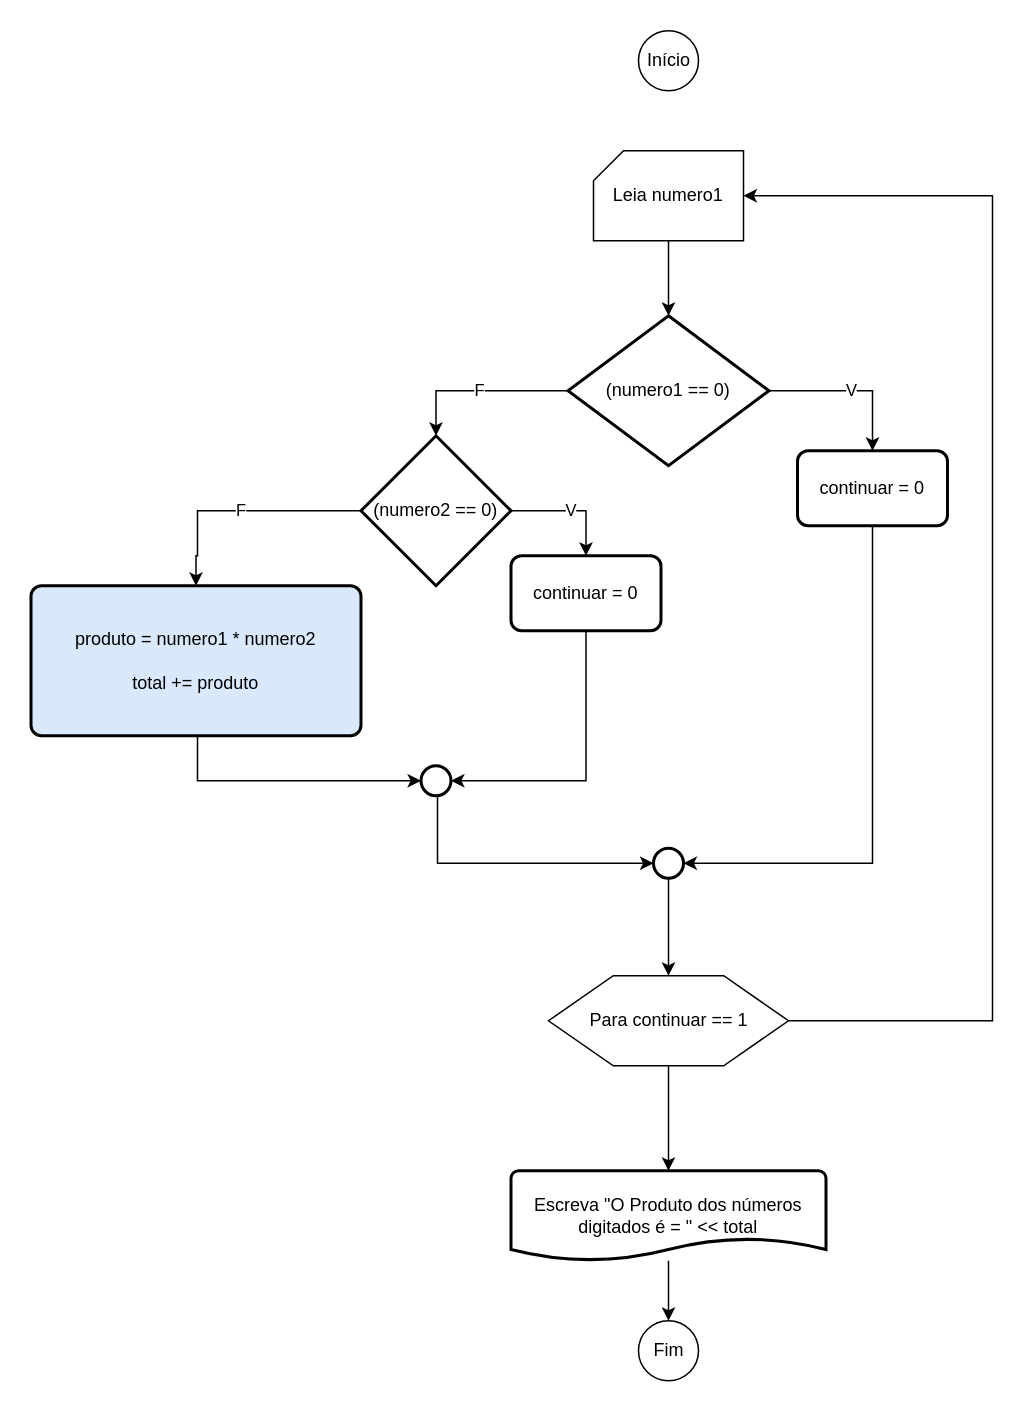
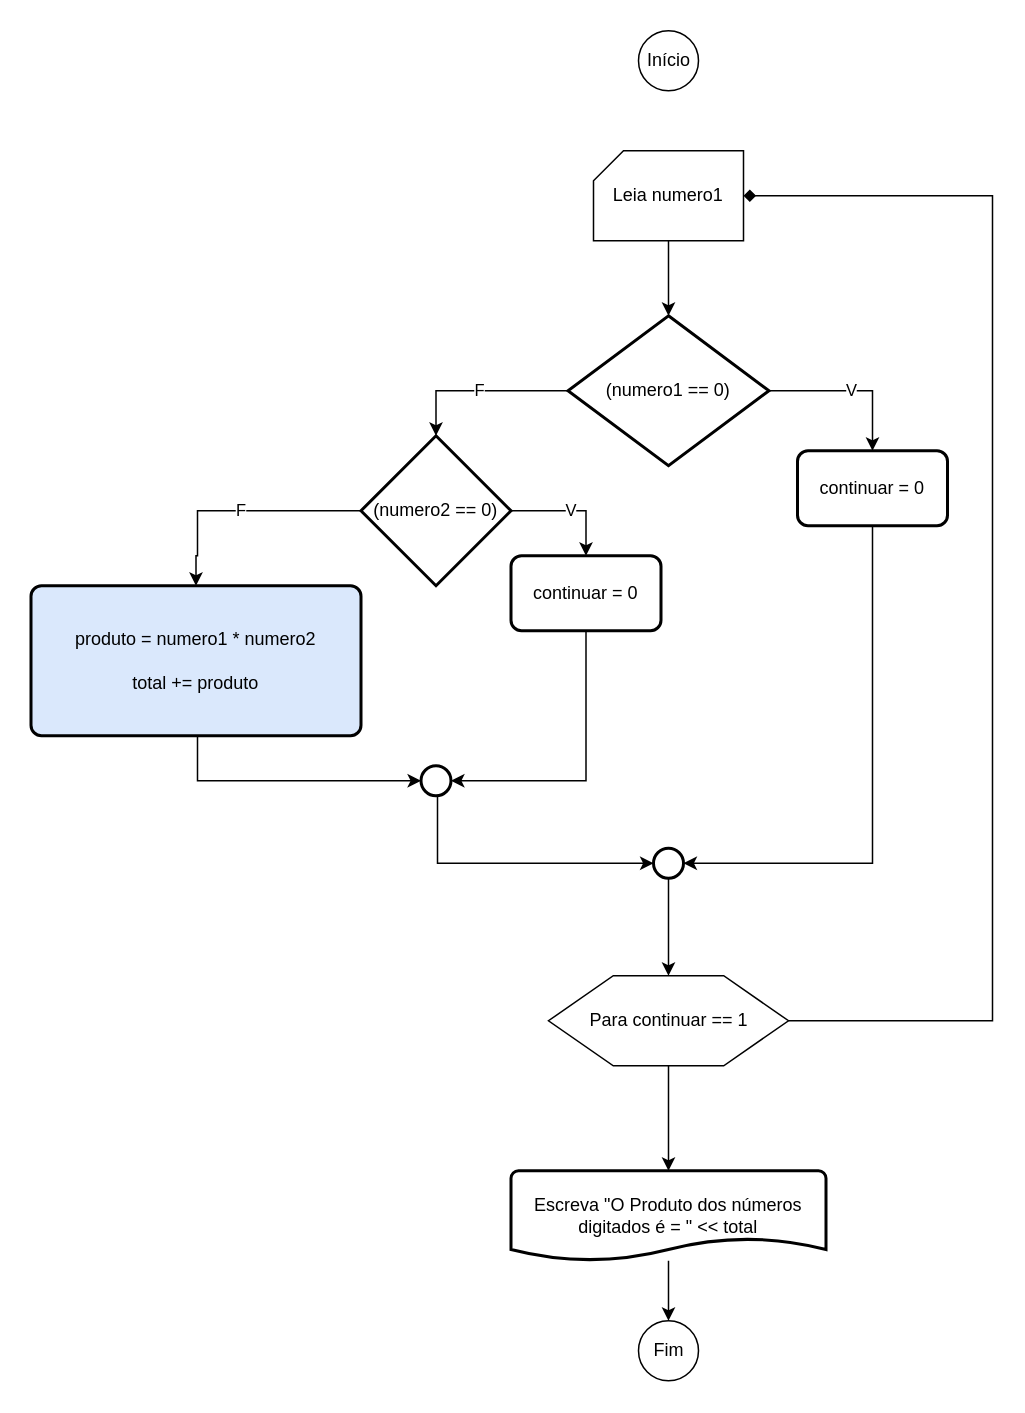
(755, 196) -> (756, 196)
